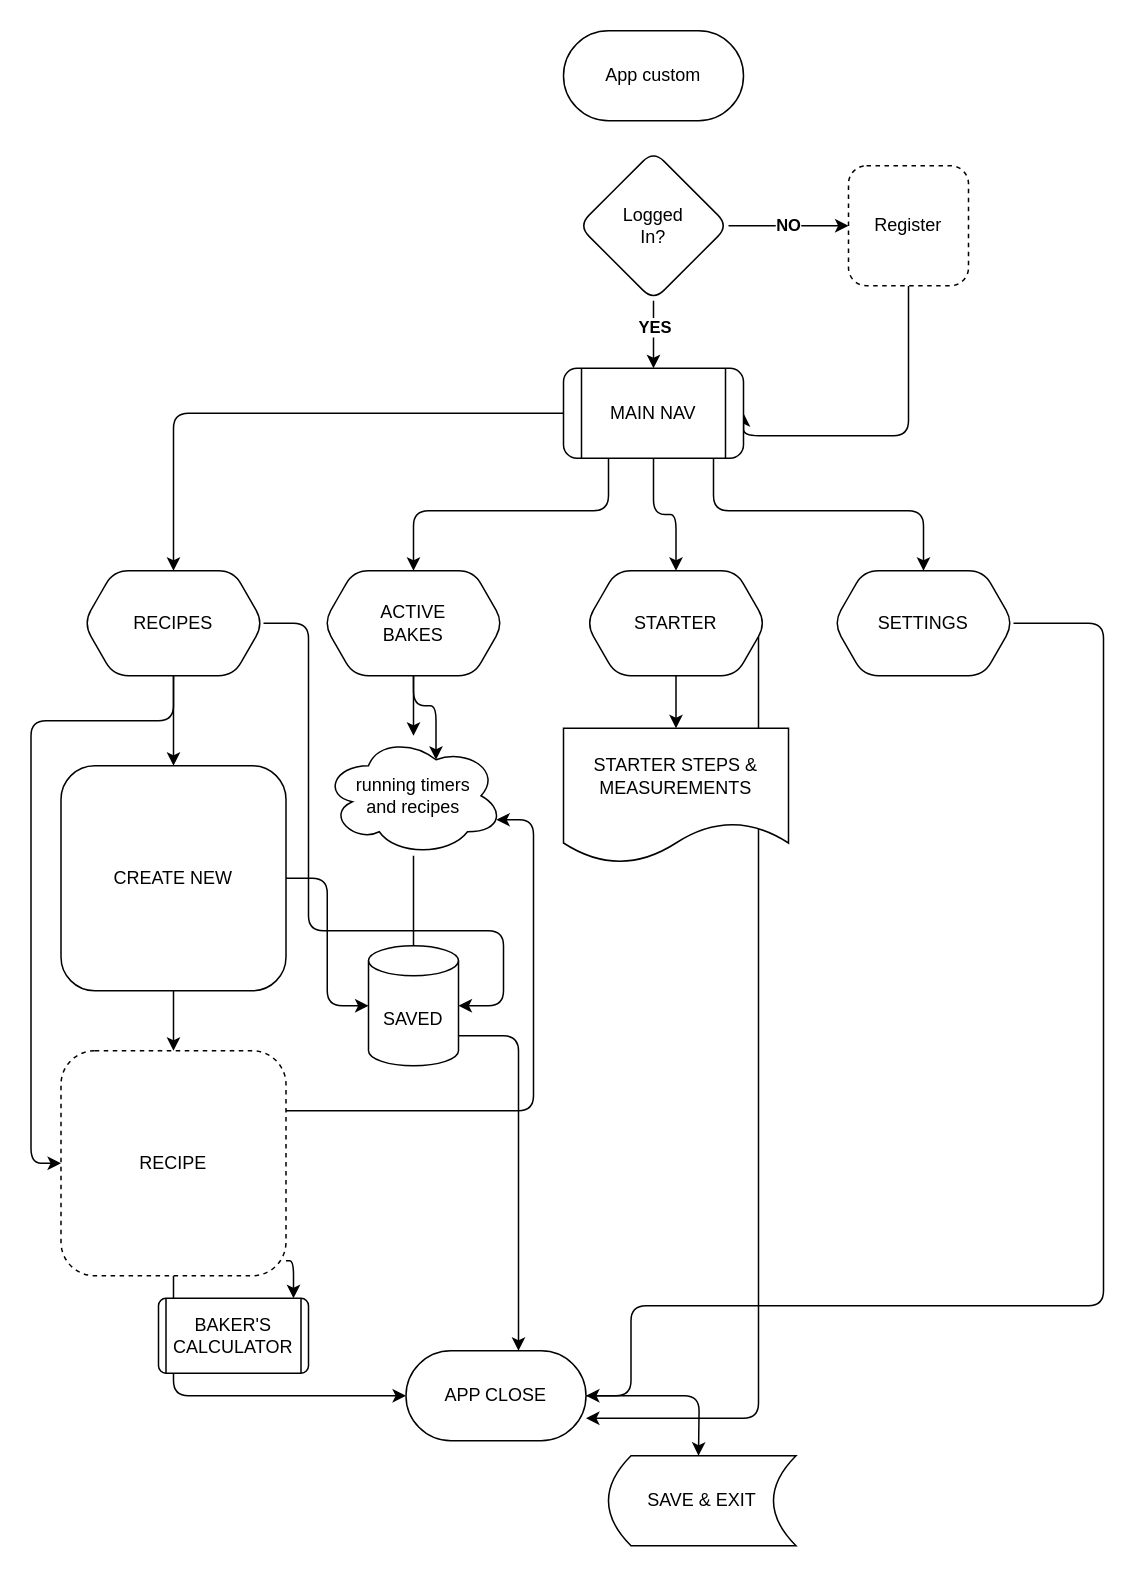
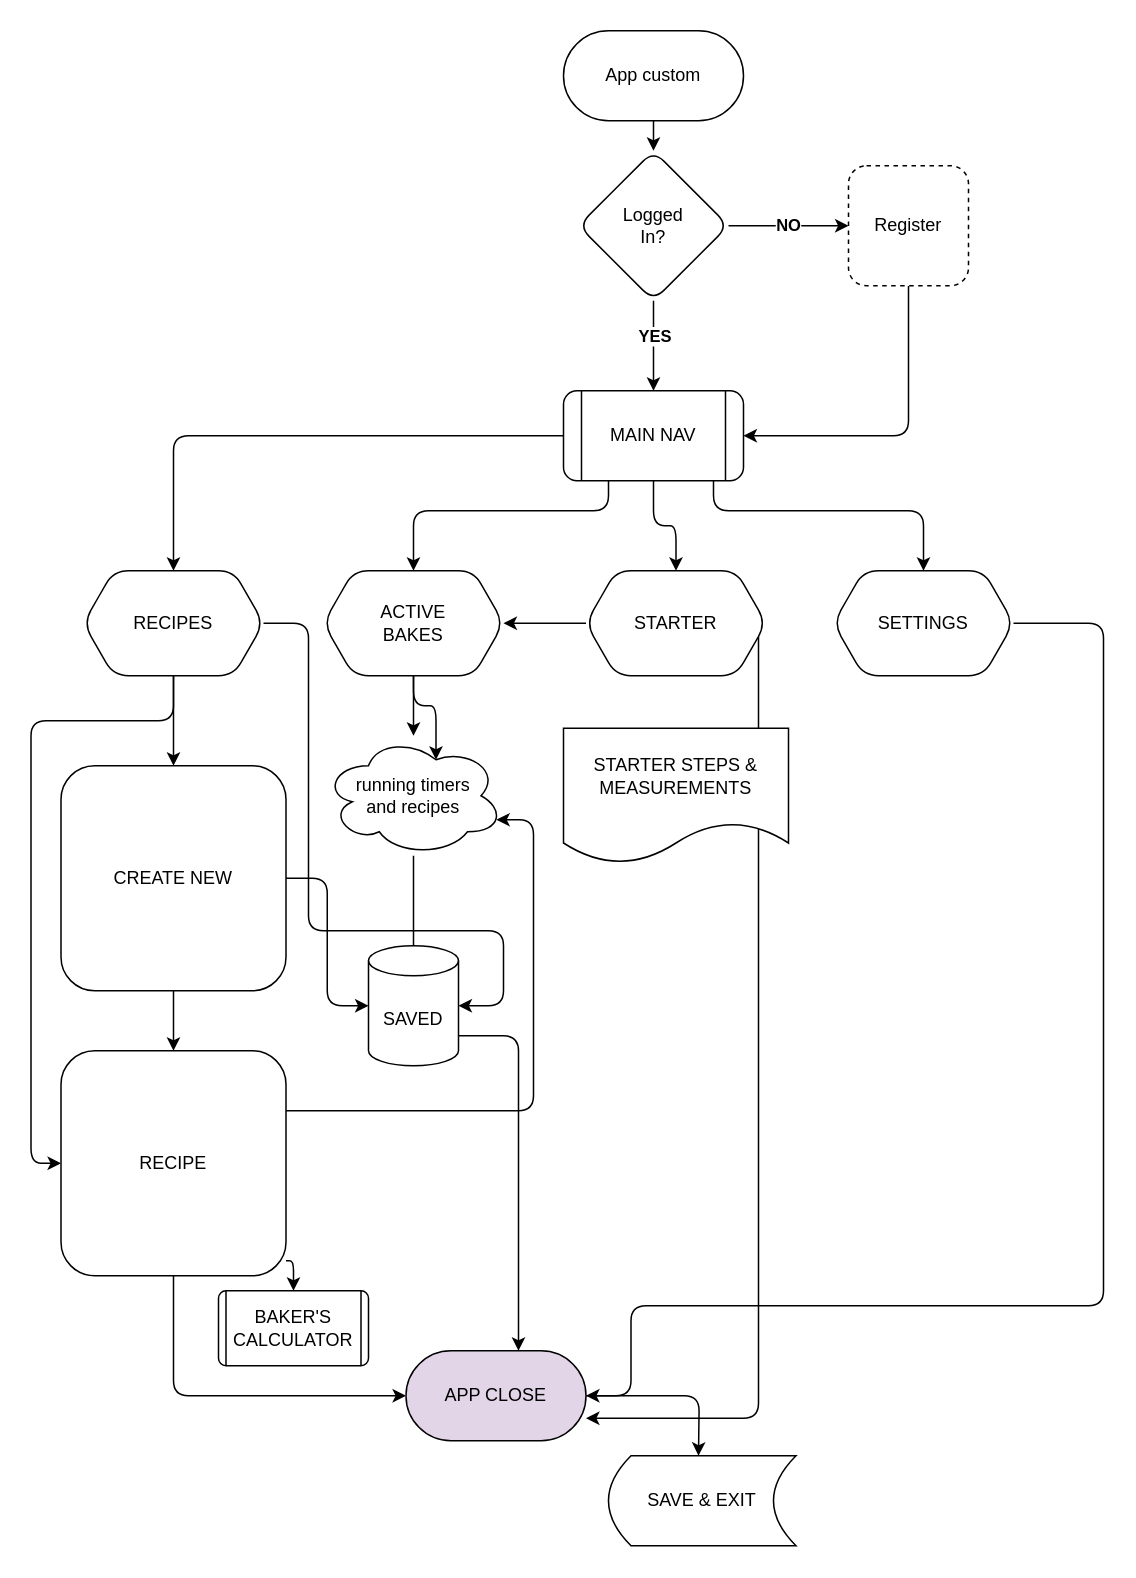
none -> (653, 137)
(653, 413) -> (653, 436)
(676, 702) -> (549, 623)
(173, 1163) -> (173, 1163)
(233, 1336) -> (293, 1328)
(496, 1396) -> (496, 1396)
